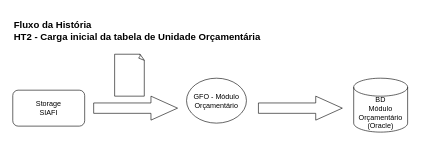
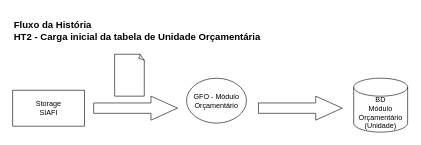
(48, 108) -> (48, 108)
(381, 113) -> (381, 113)
